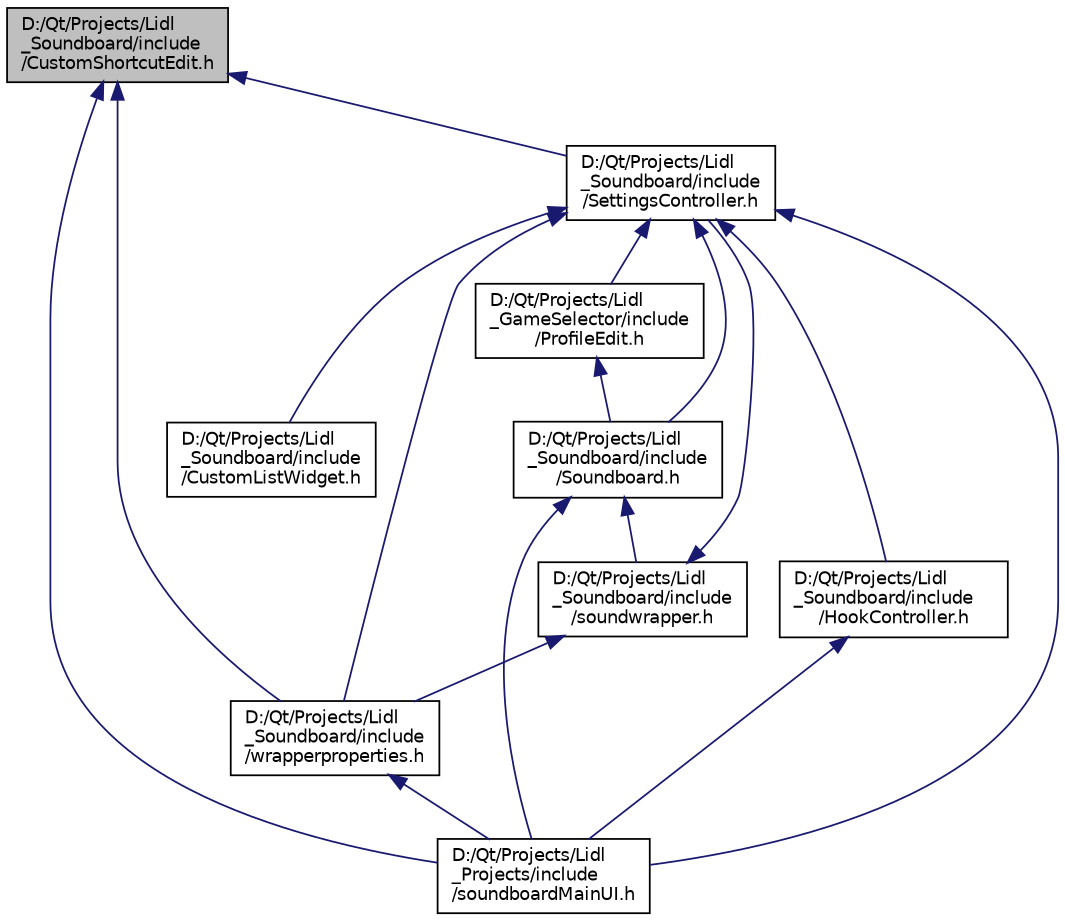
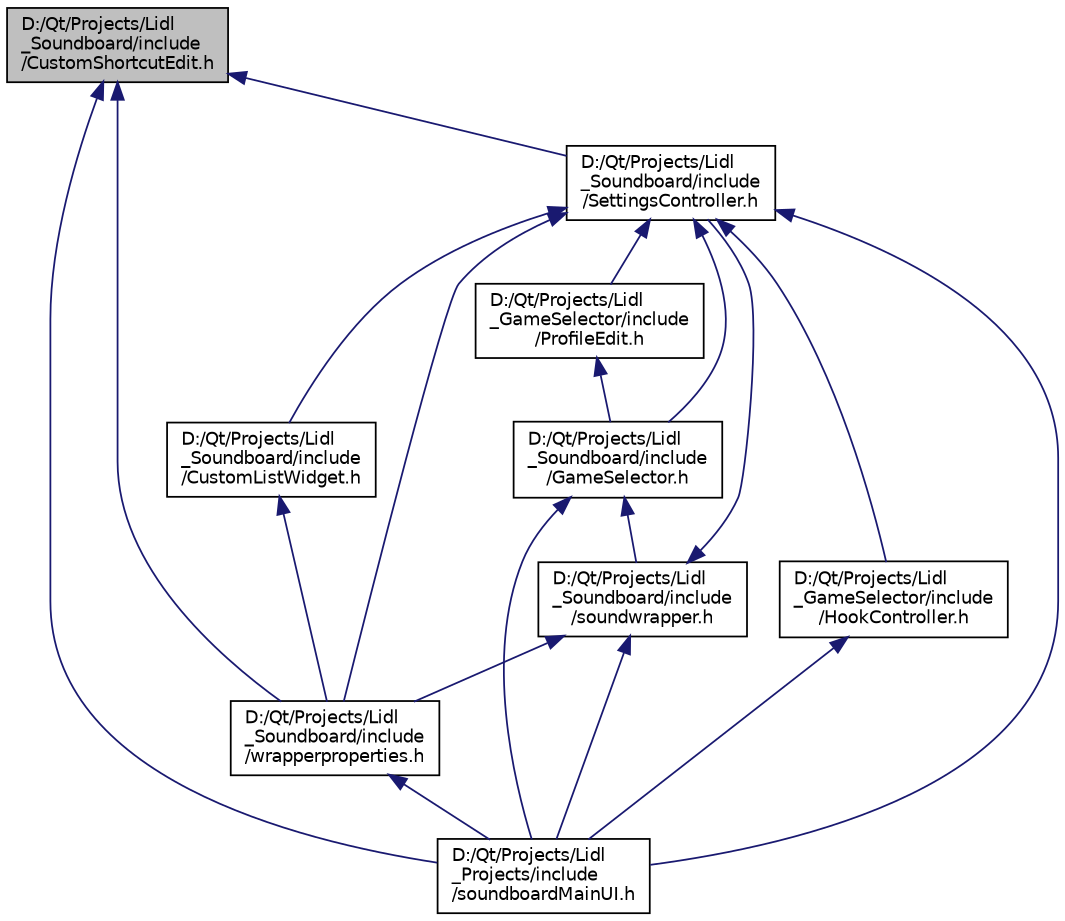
(618, 460) -> (618, 460)
(894, 599) -> (894, 599)
none -> (305, 608)
none -> (590, 746)
